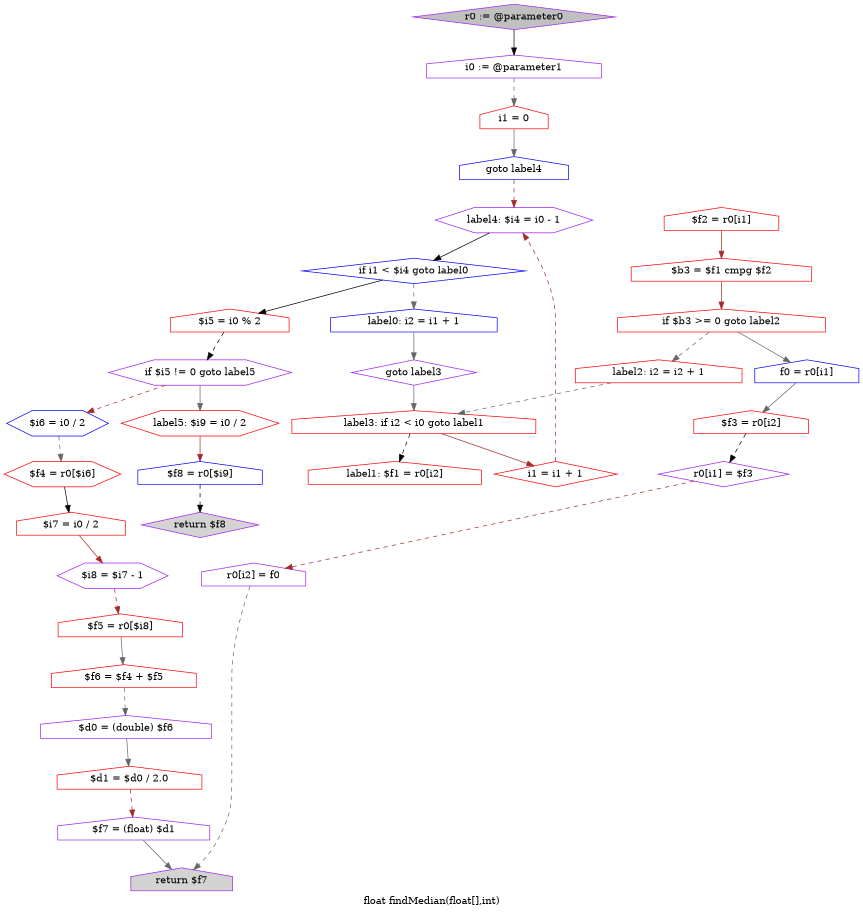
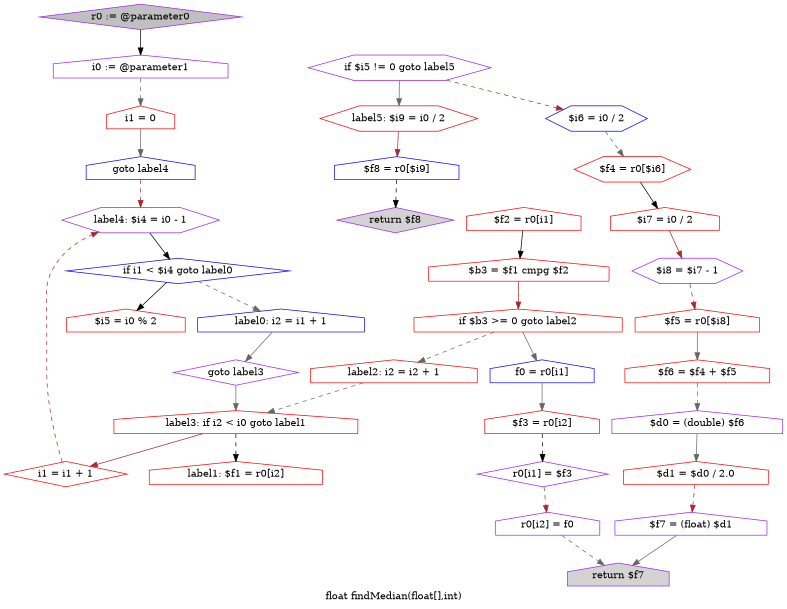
(722, 241) -> (522, 241)
(217, 343) -> none
